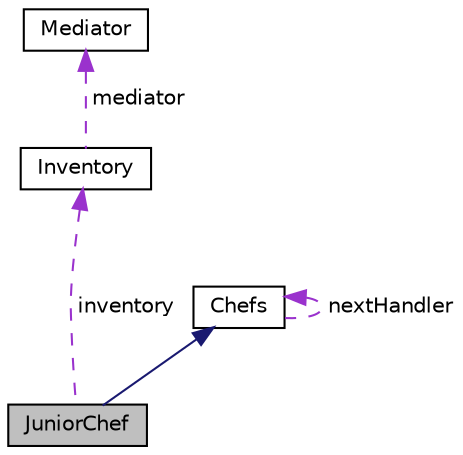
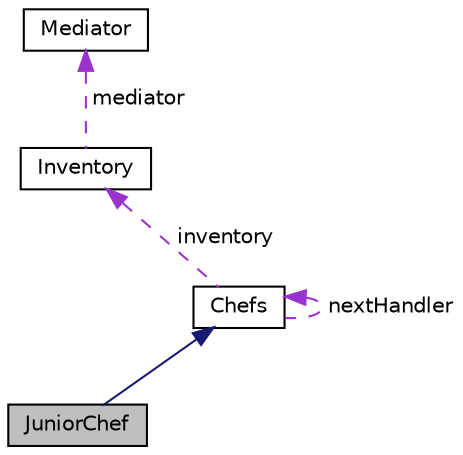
(71, 307) -> (171, 245)
